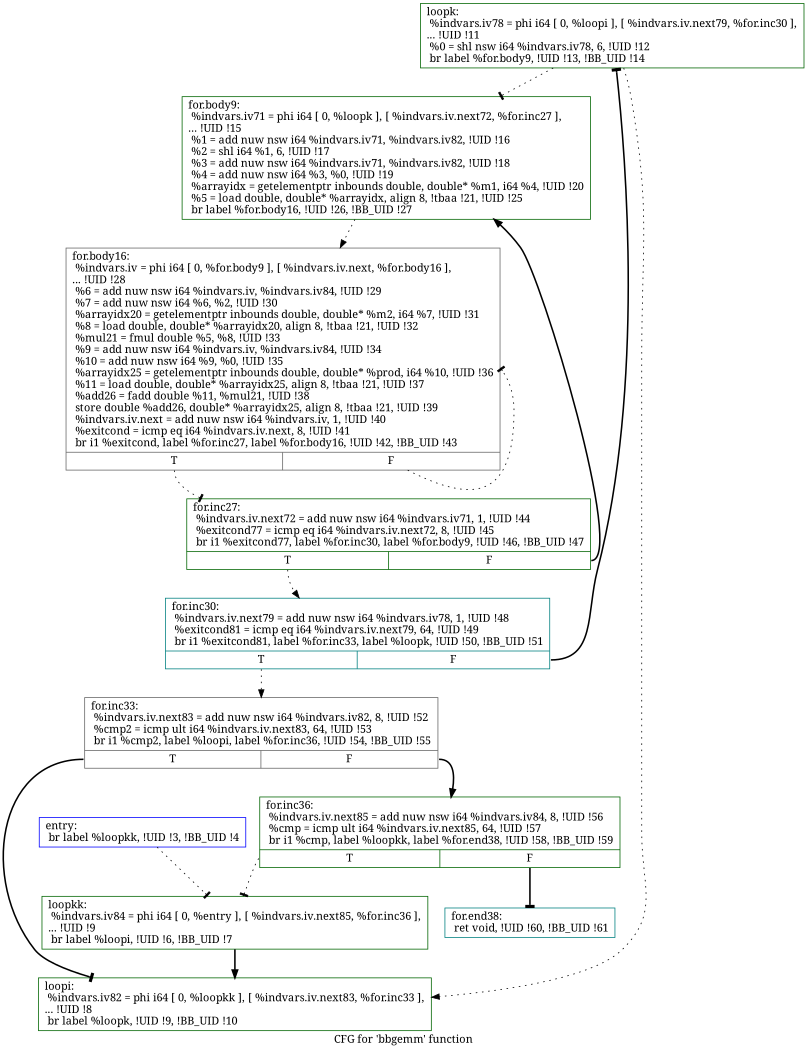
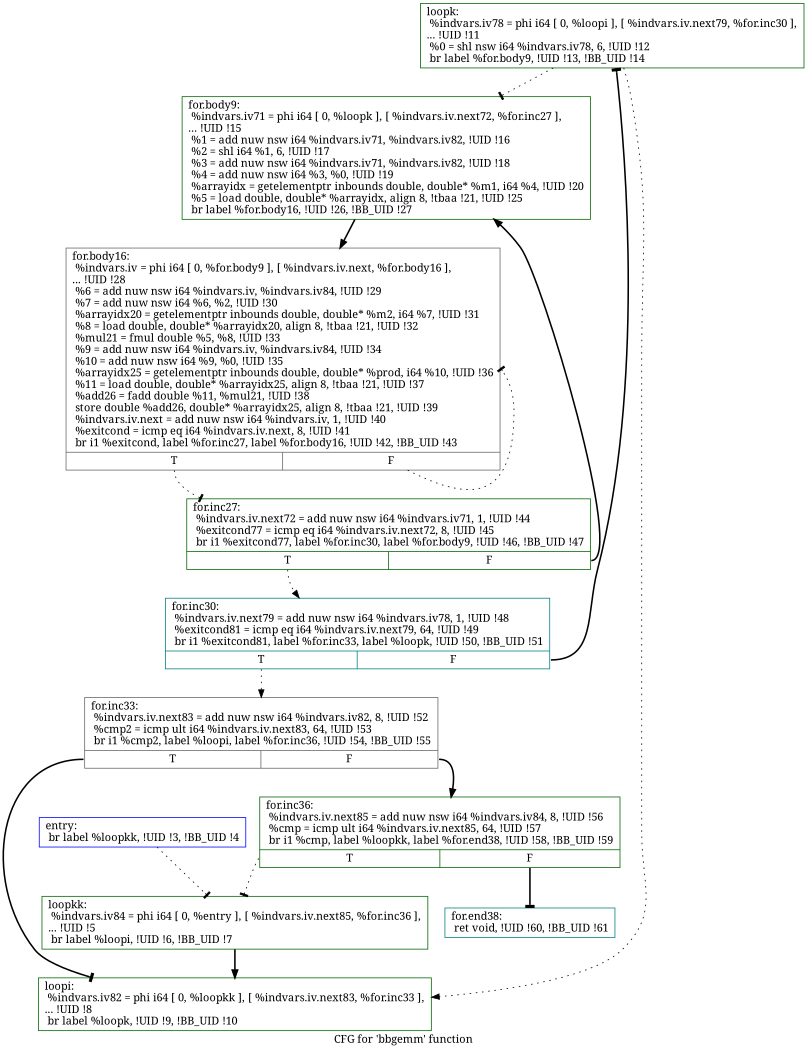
(349, 230) -> (349, 230)
(72, 928) -> (72, 928)
